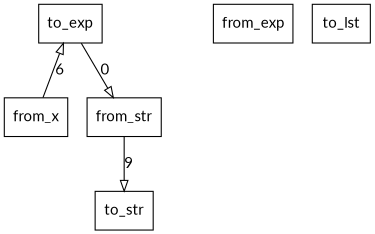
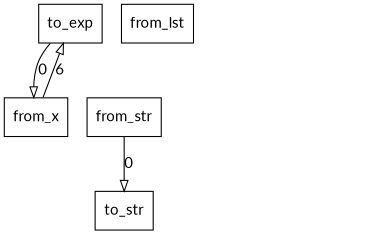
none -> (157, 24)
(253, 24) -> none
(341, 24) -> none
(94, 66) -> (38, 63)
(129, 164) -> (129, 164)
